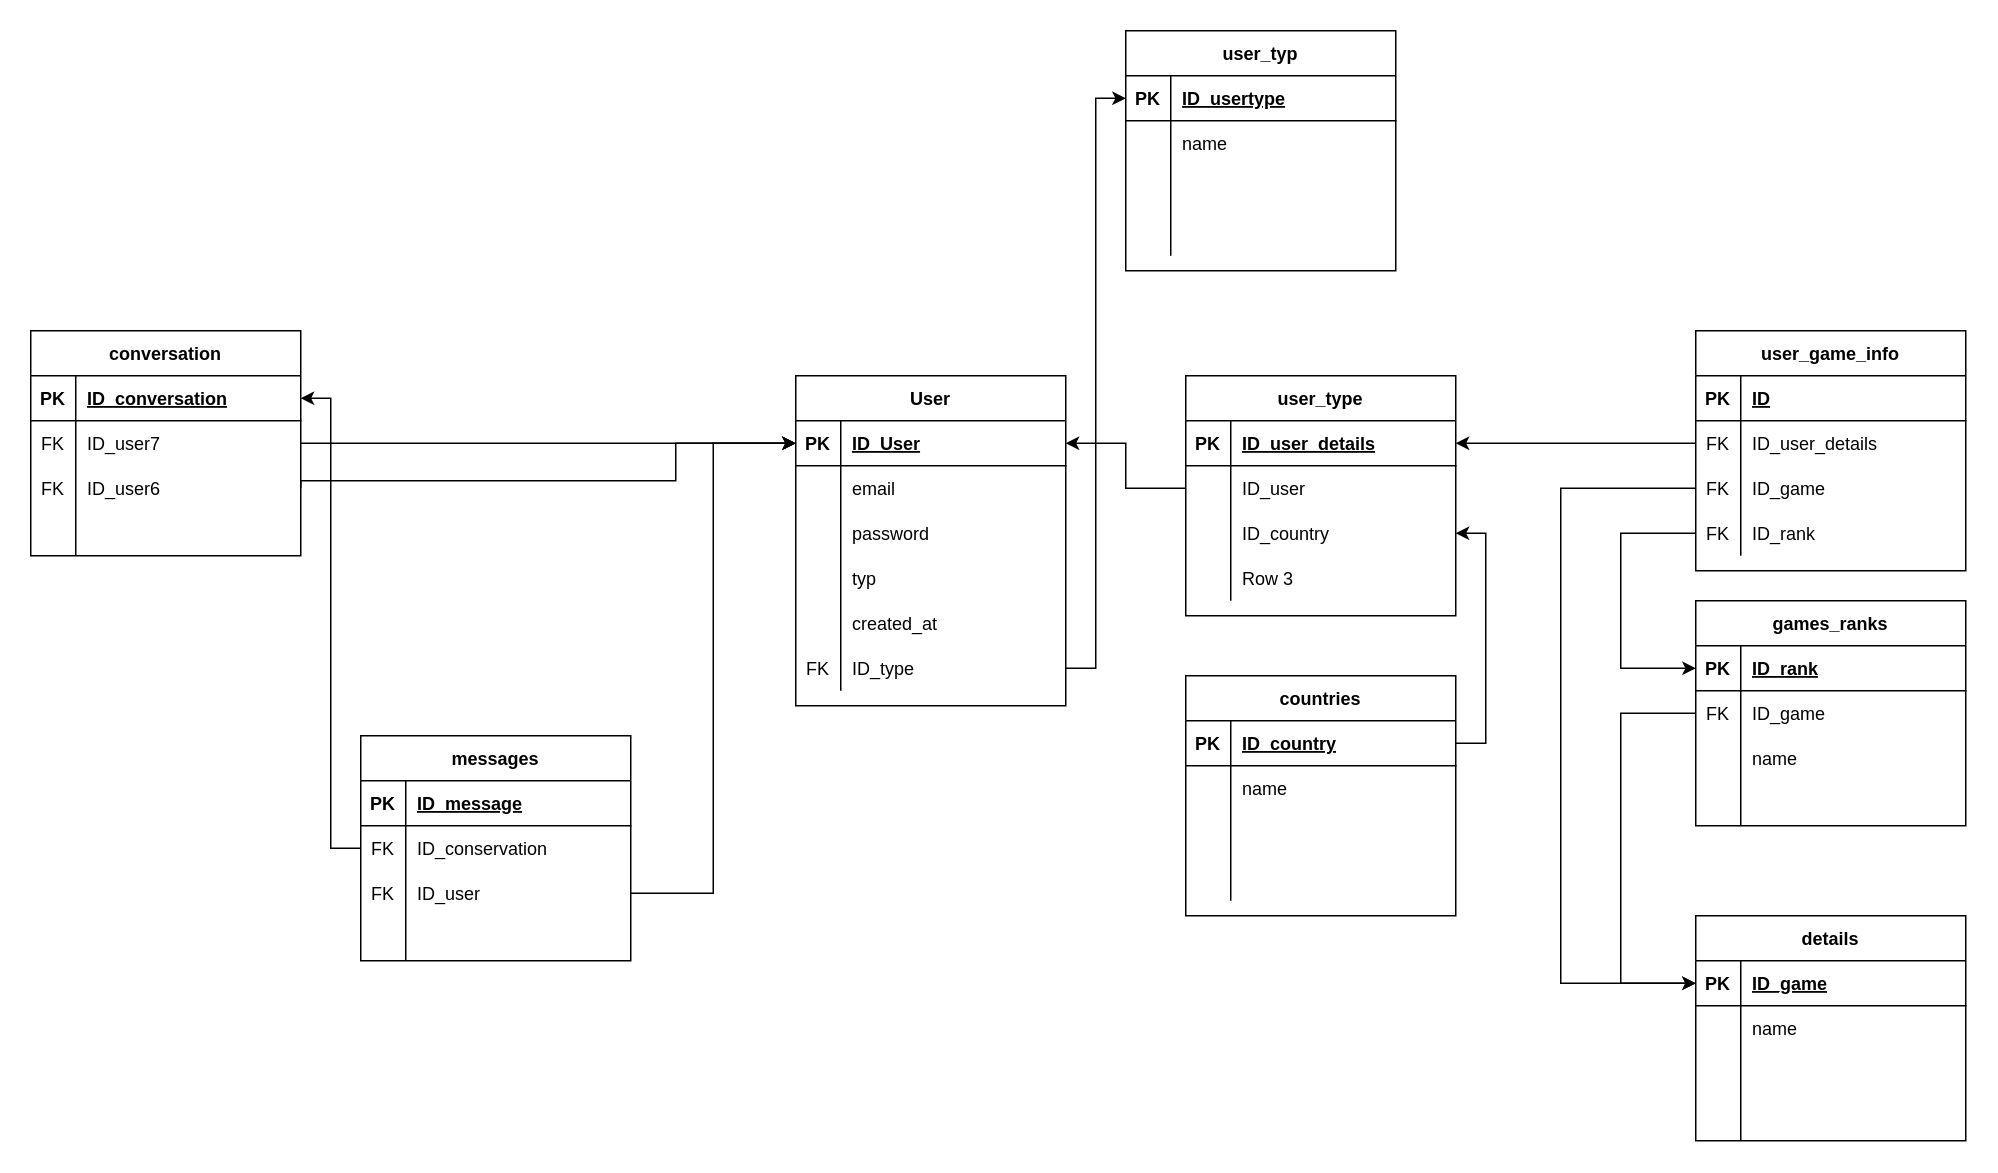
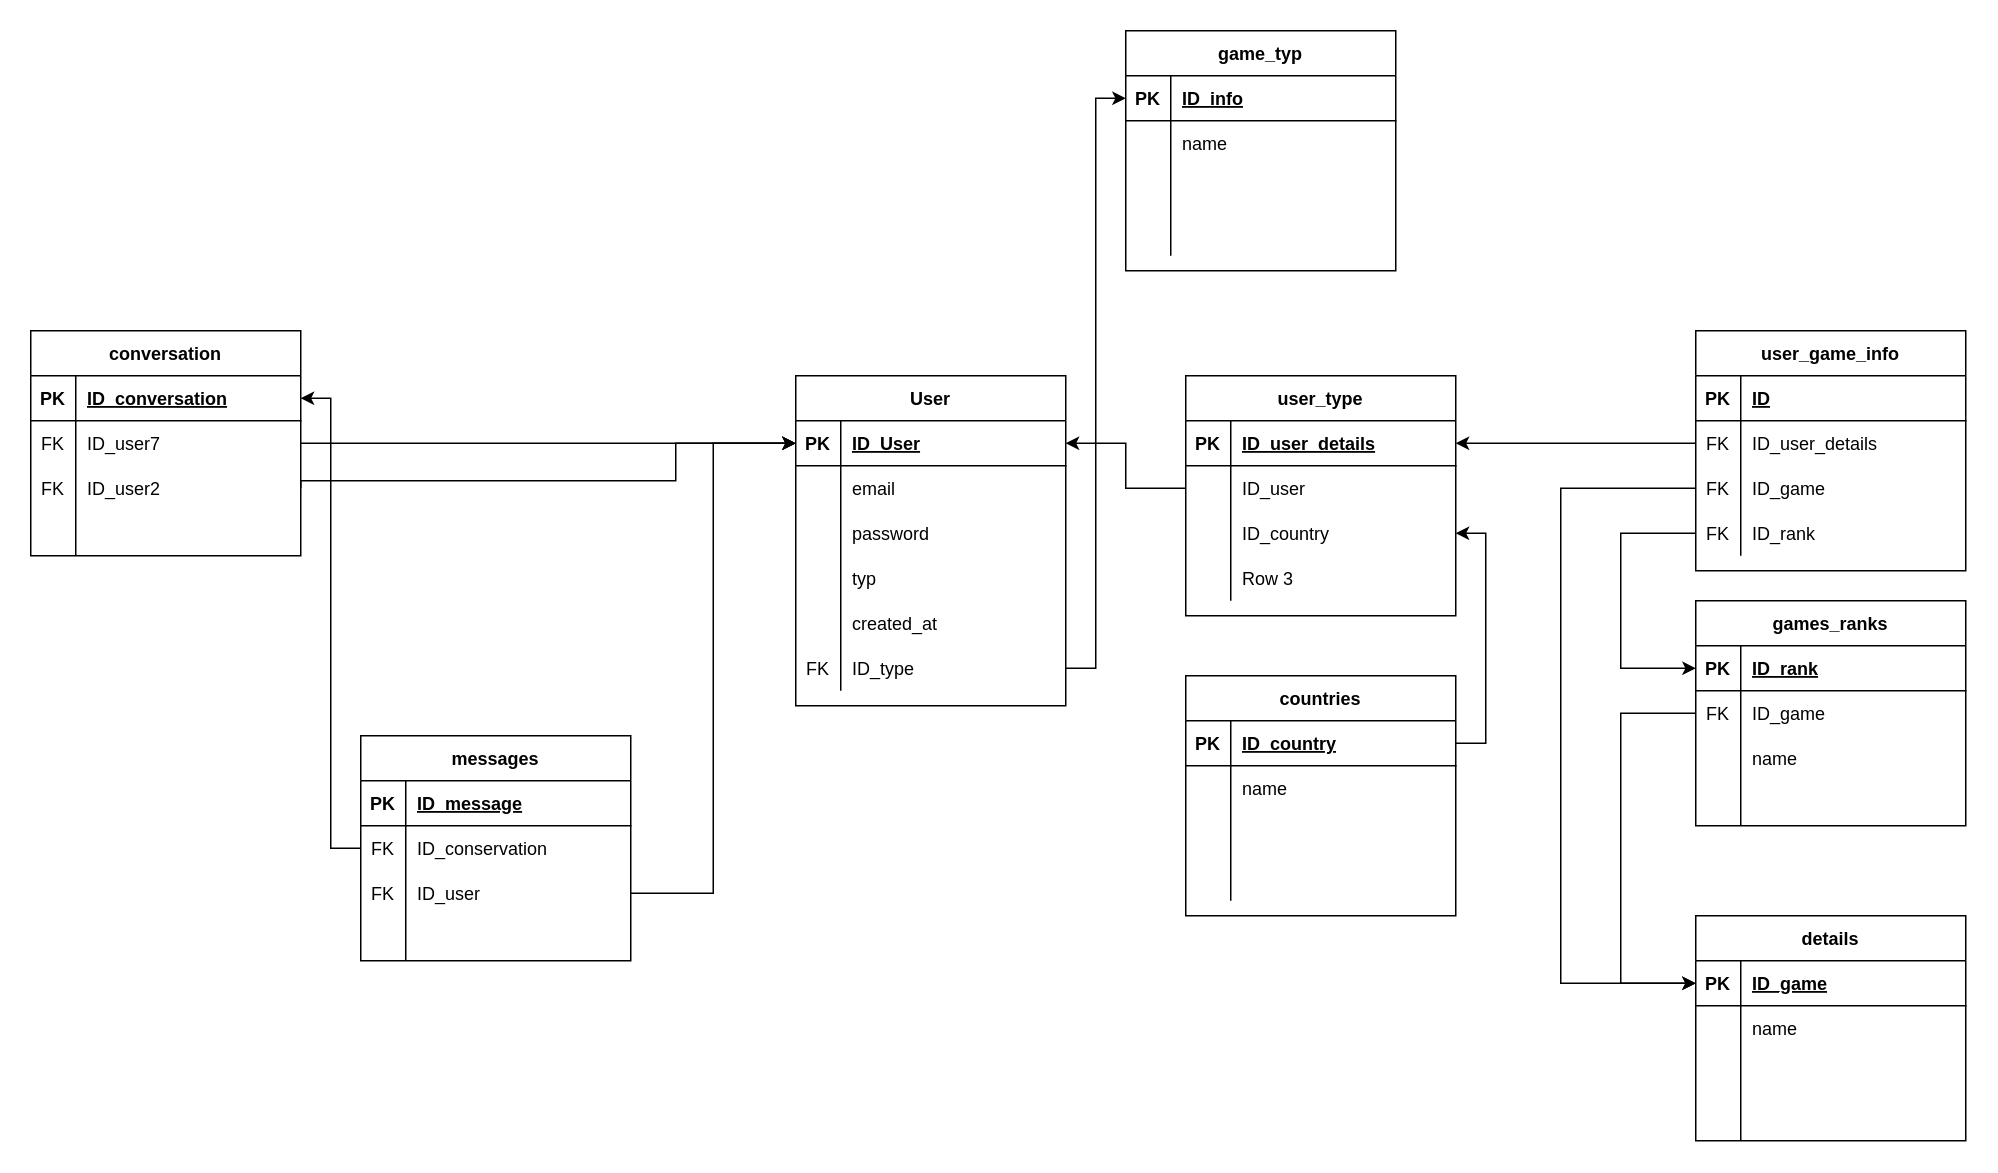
(1260, 54) -> (1260, 54)
(1237, 99) -> (1215, 99)
(127, 489) -> (127, 489)
